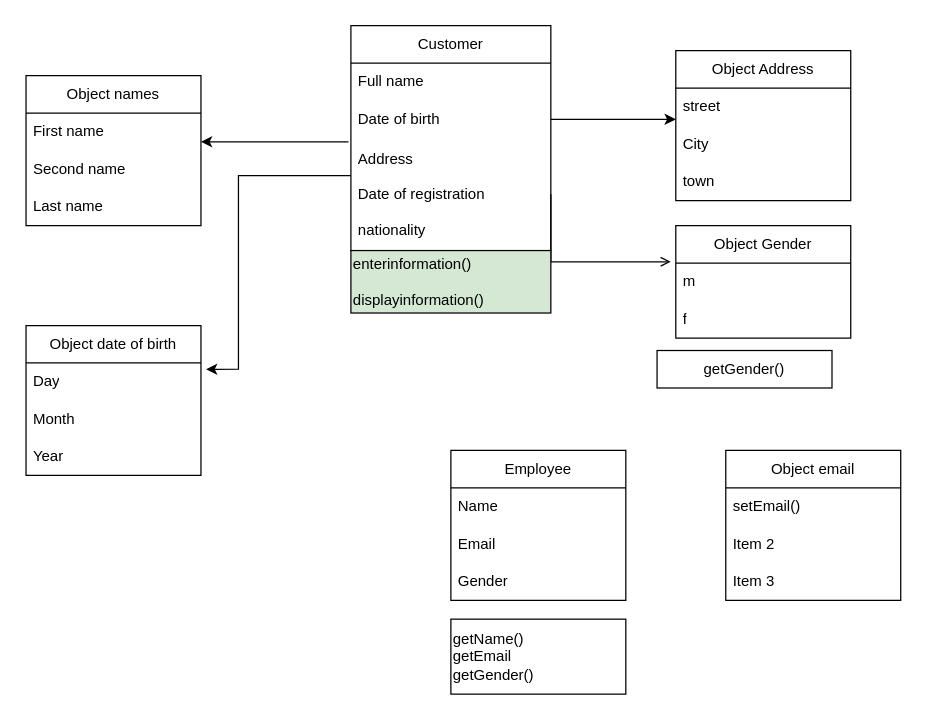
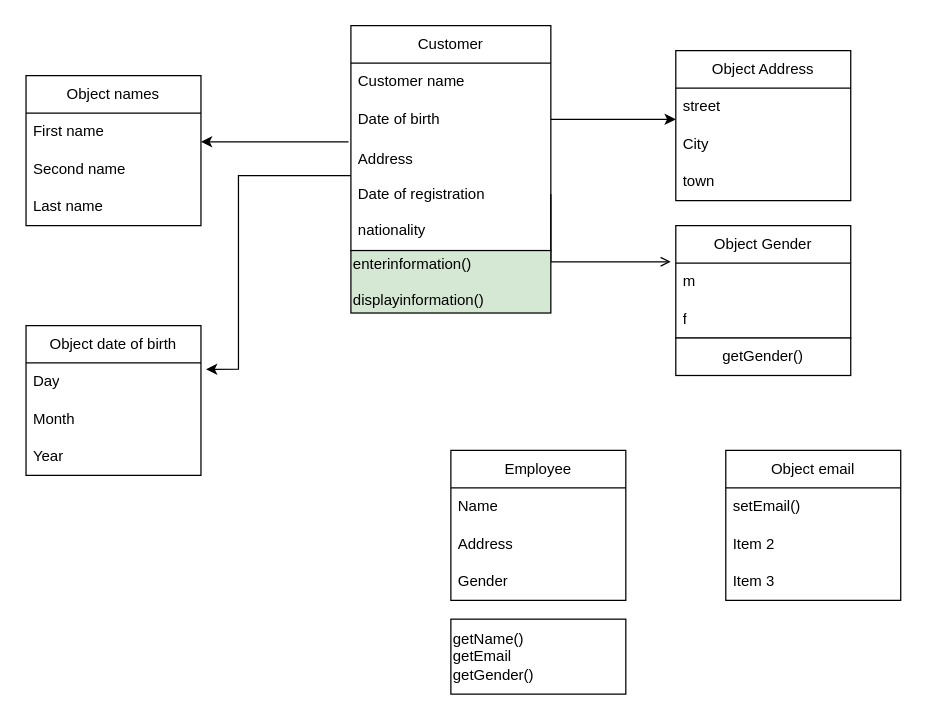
(390, 82) -> (411, 82)
(744, 369) -> (763, 357)
(475, 544) -> (488, 544)
